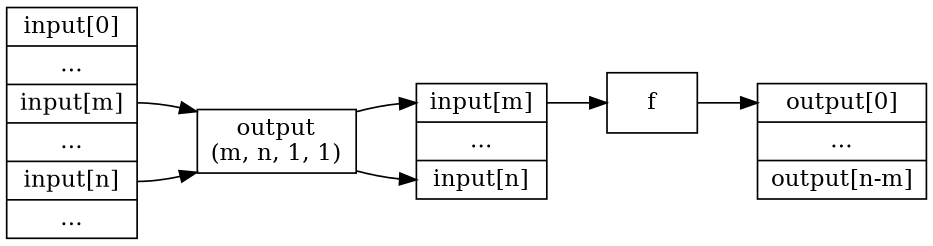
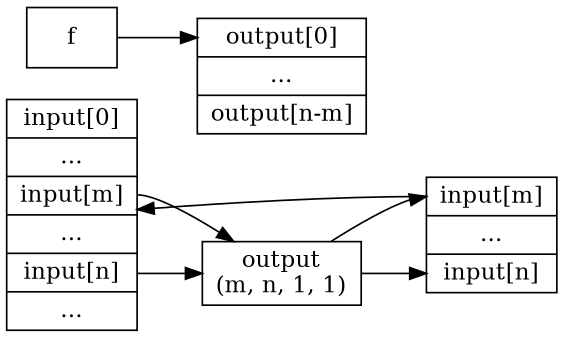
(568, 103) -> (290, 200)
